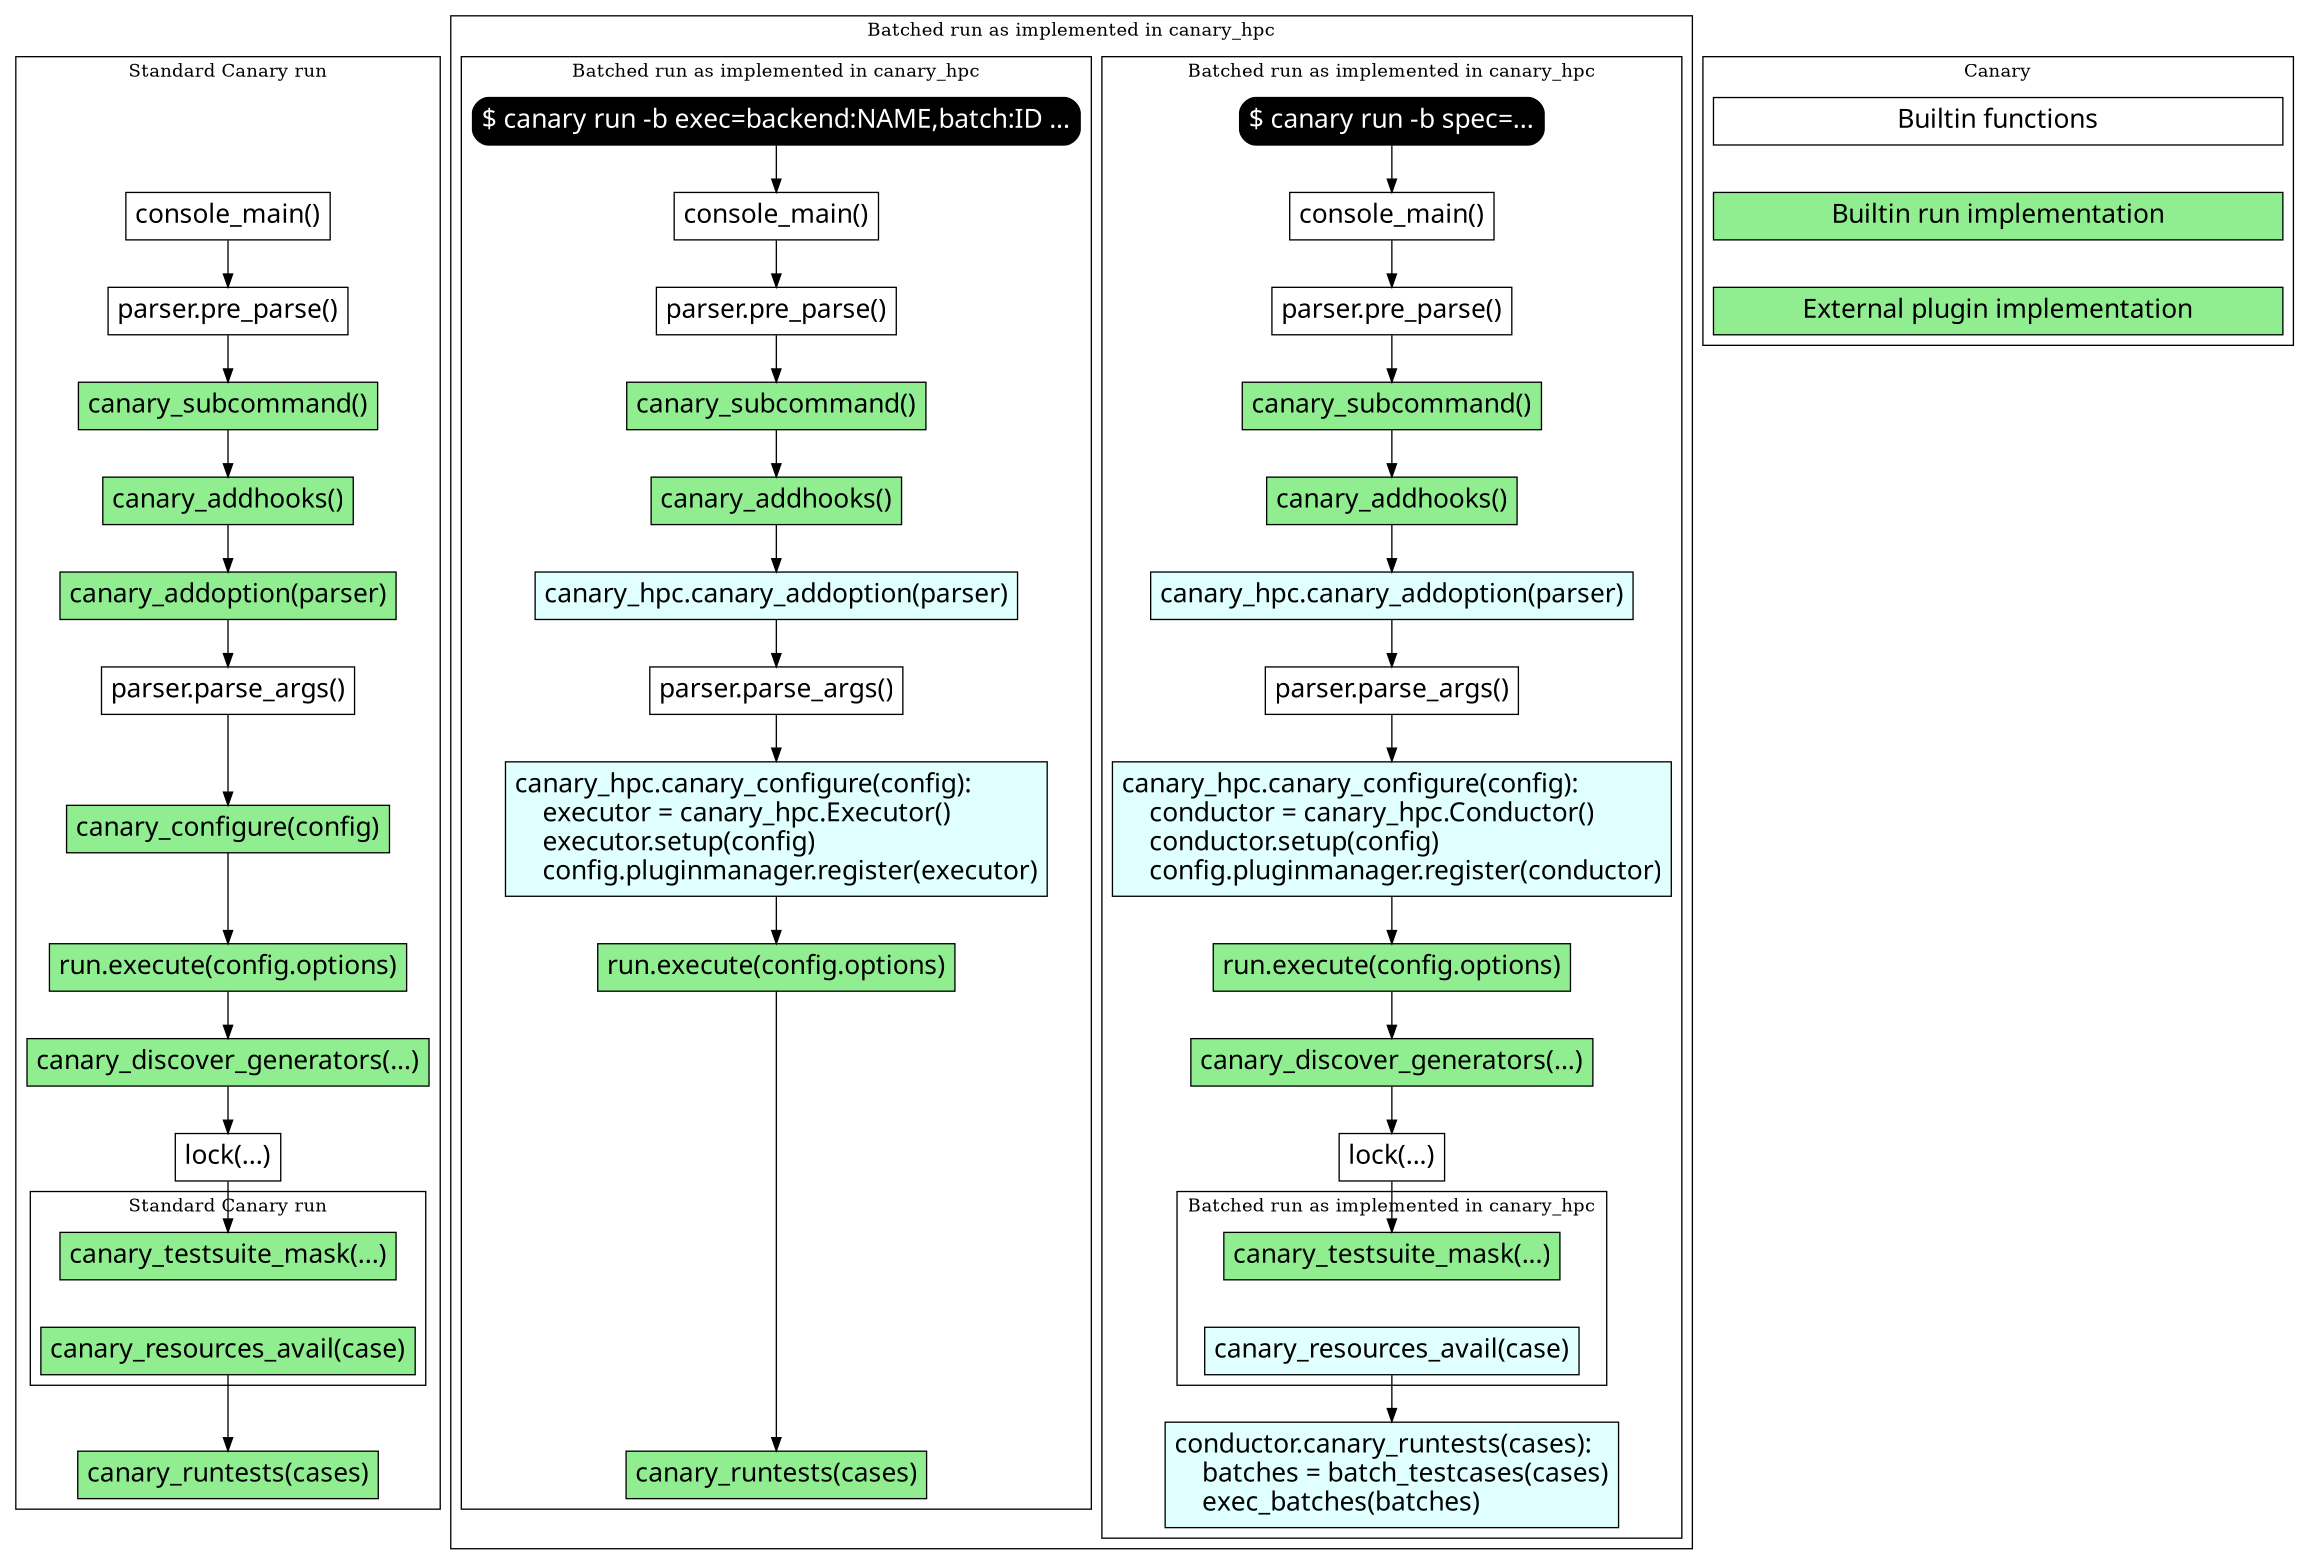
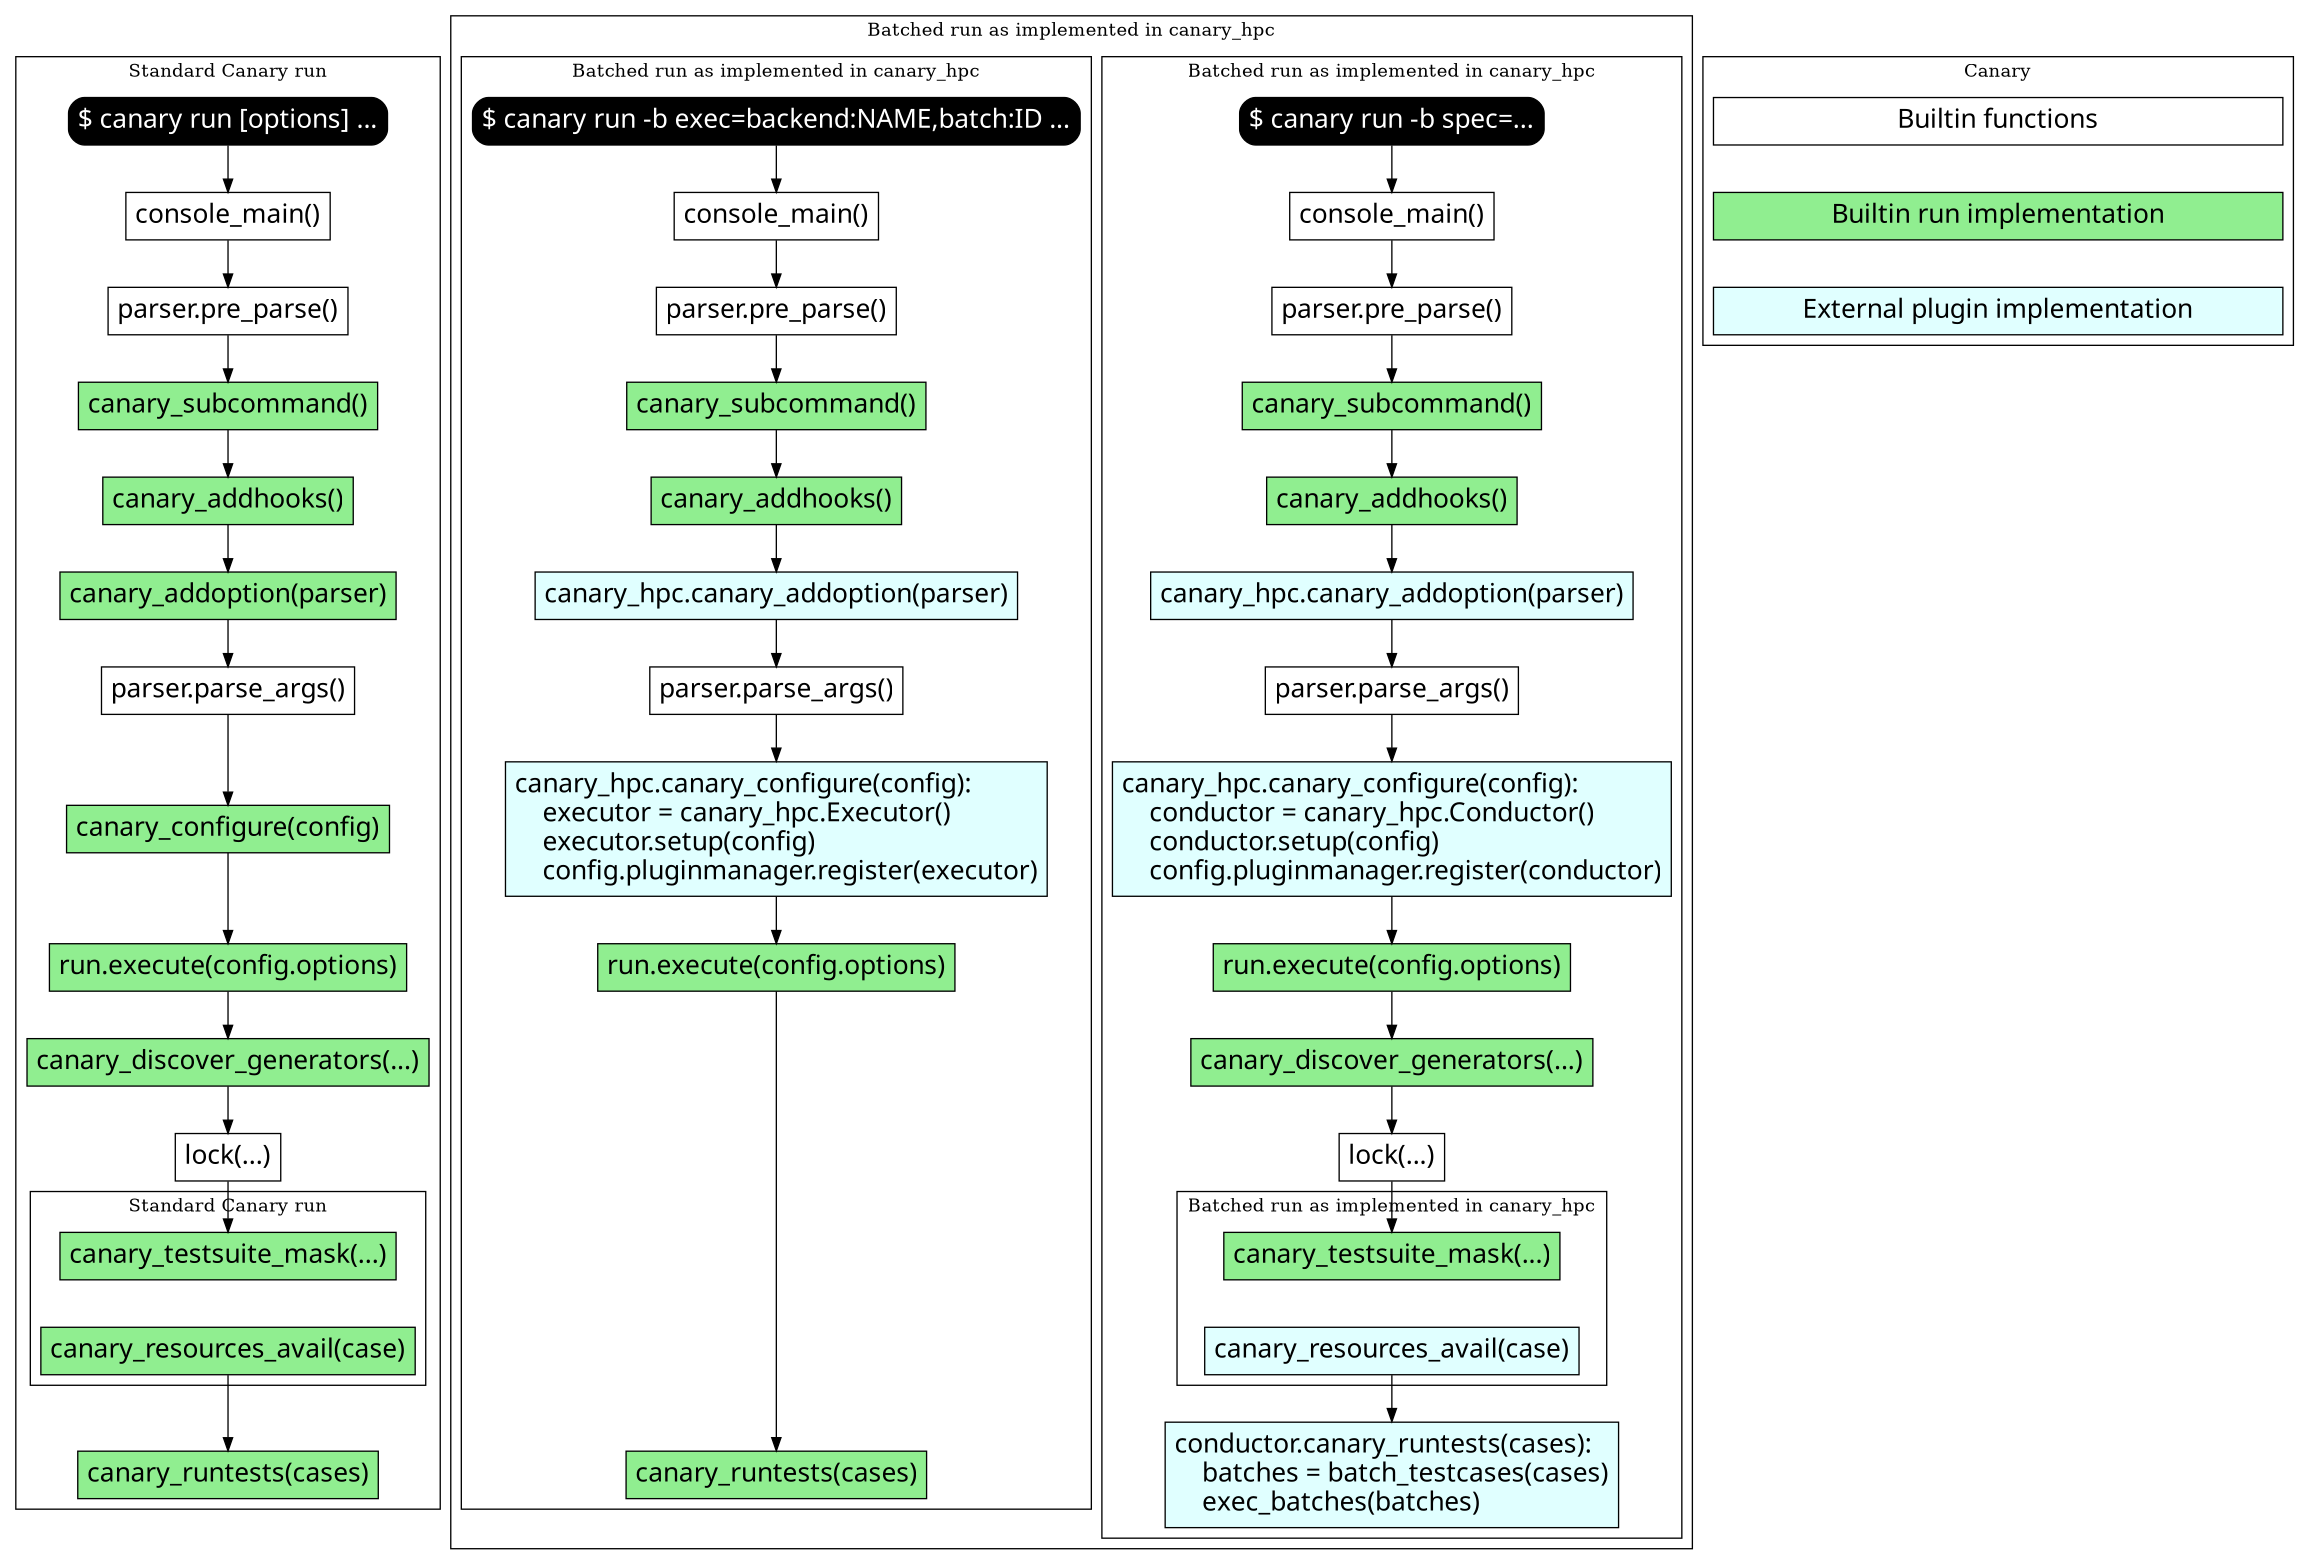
none -> (228, 121)
(1998, 311) -> (1998, 311)
